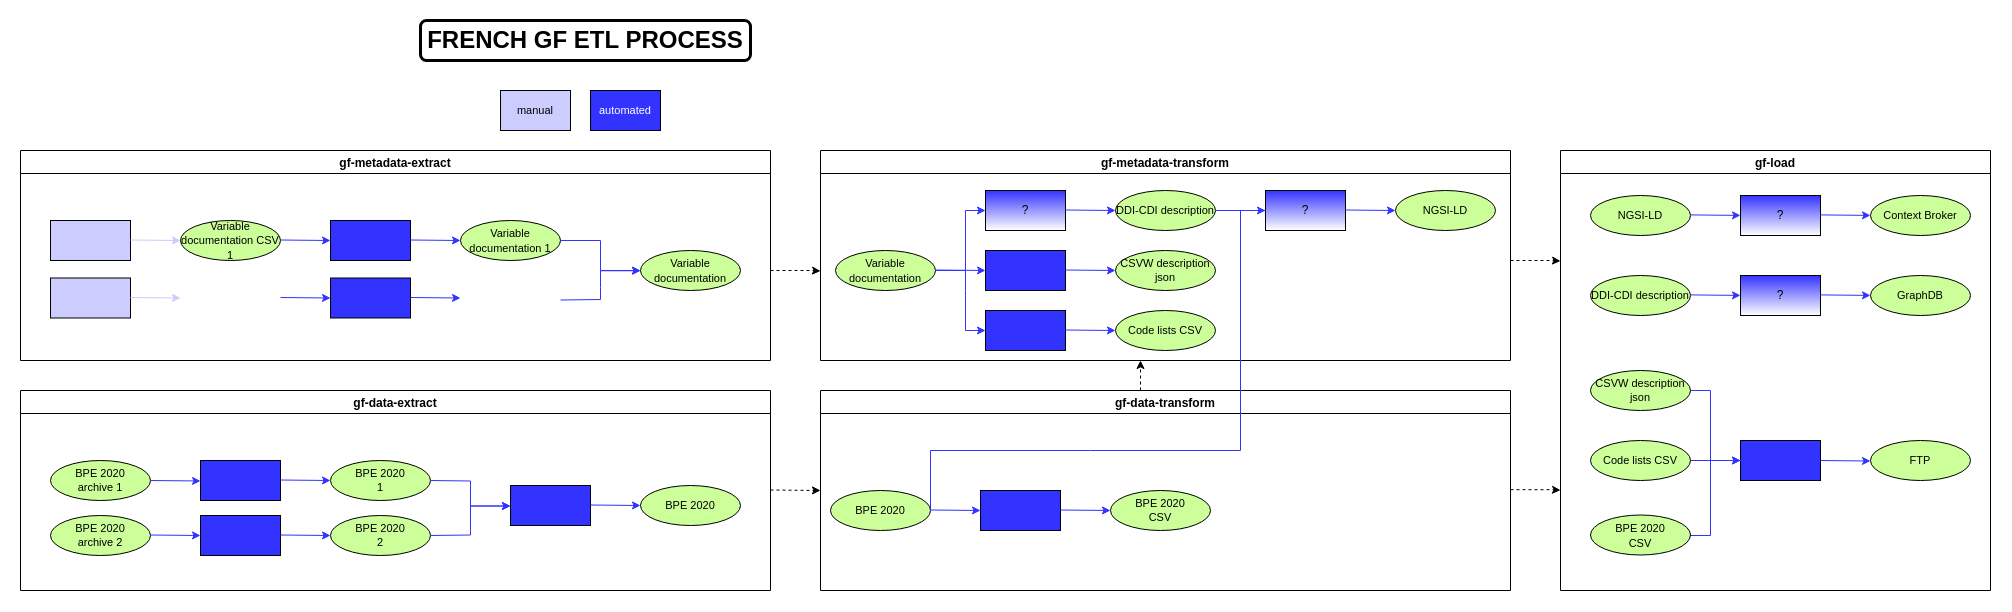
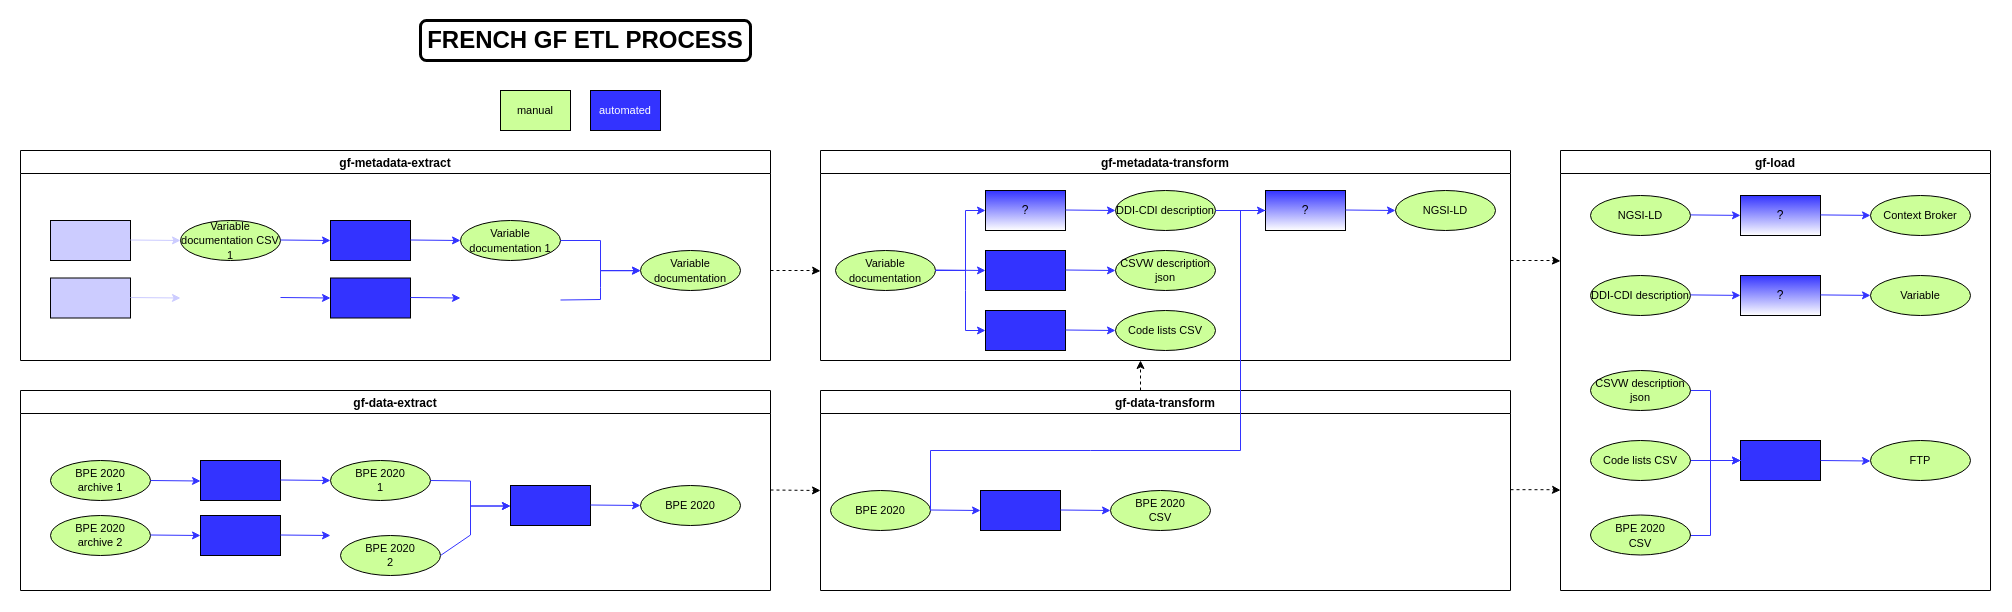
(536, 111) -> (536, 111)
(1921, 296) -> (1921, 296)
(381, 536) -> (391, 556)
